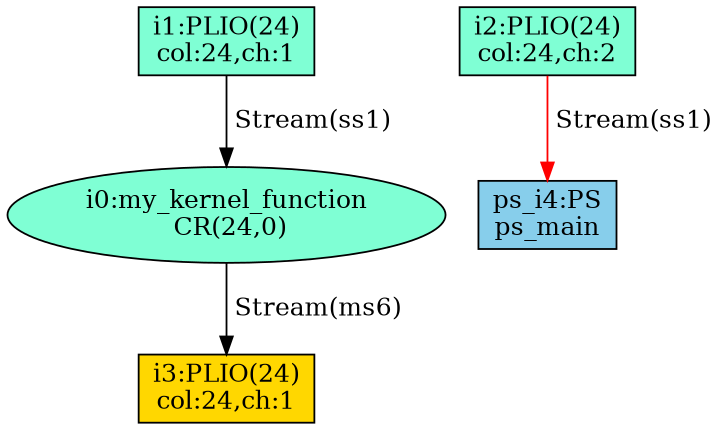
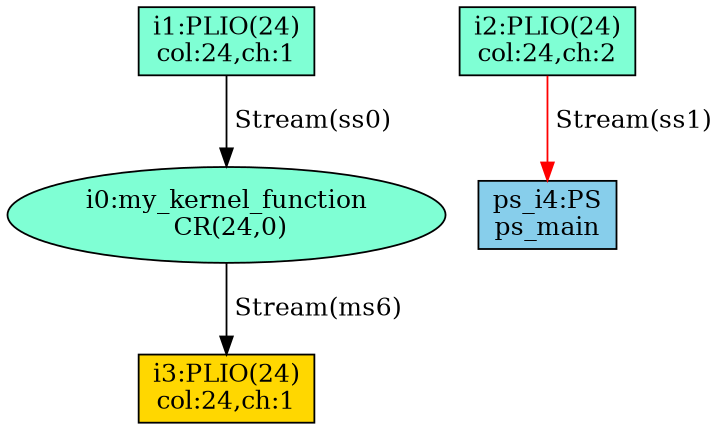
(309, 121) -> (309, 121)
